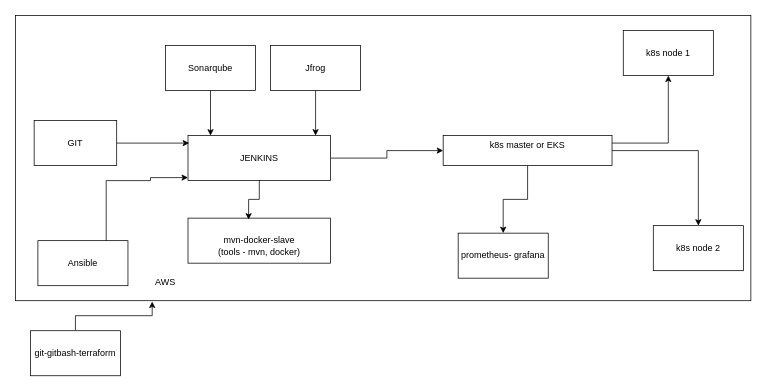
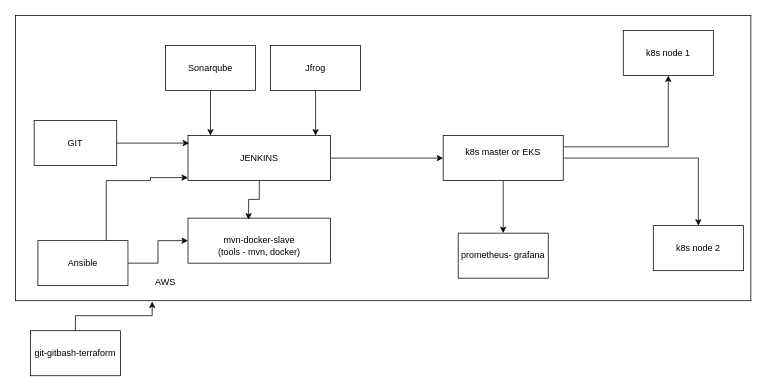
(527, 150) -> (503, 158)
none -> (169, 240)
